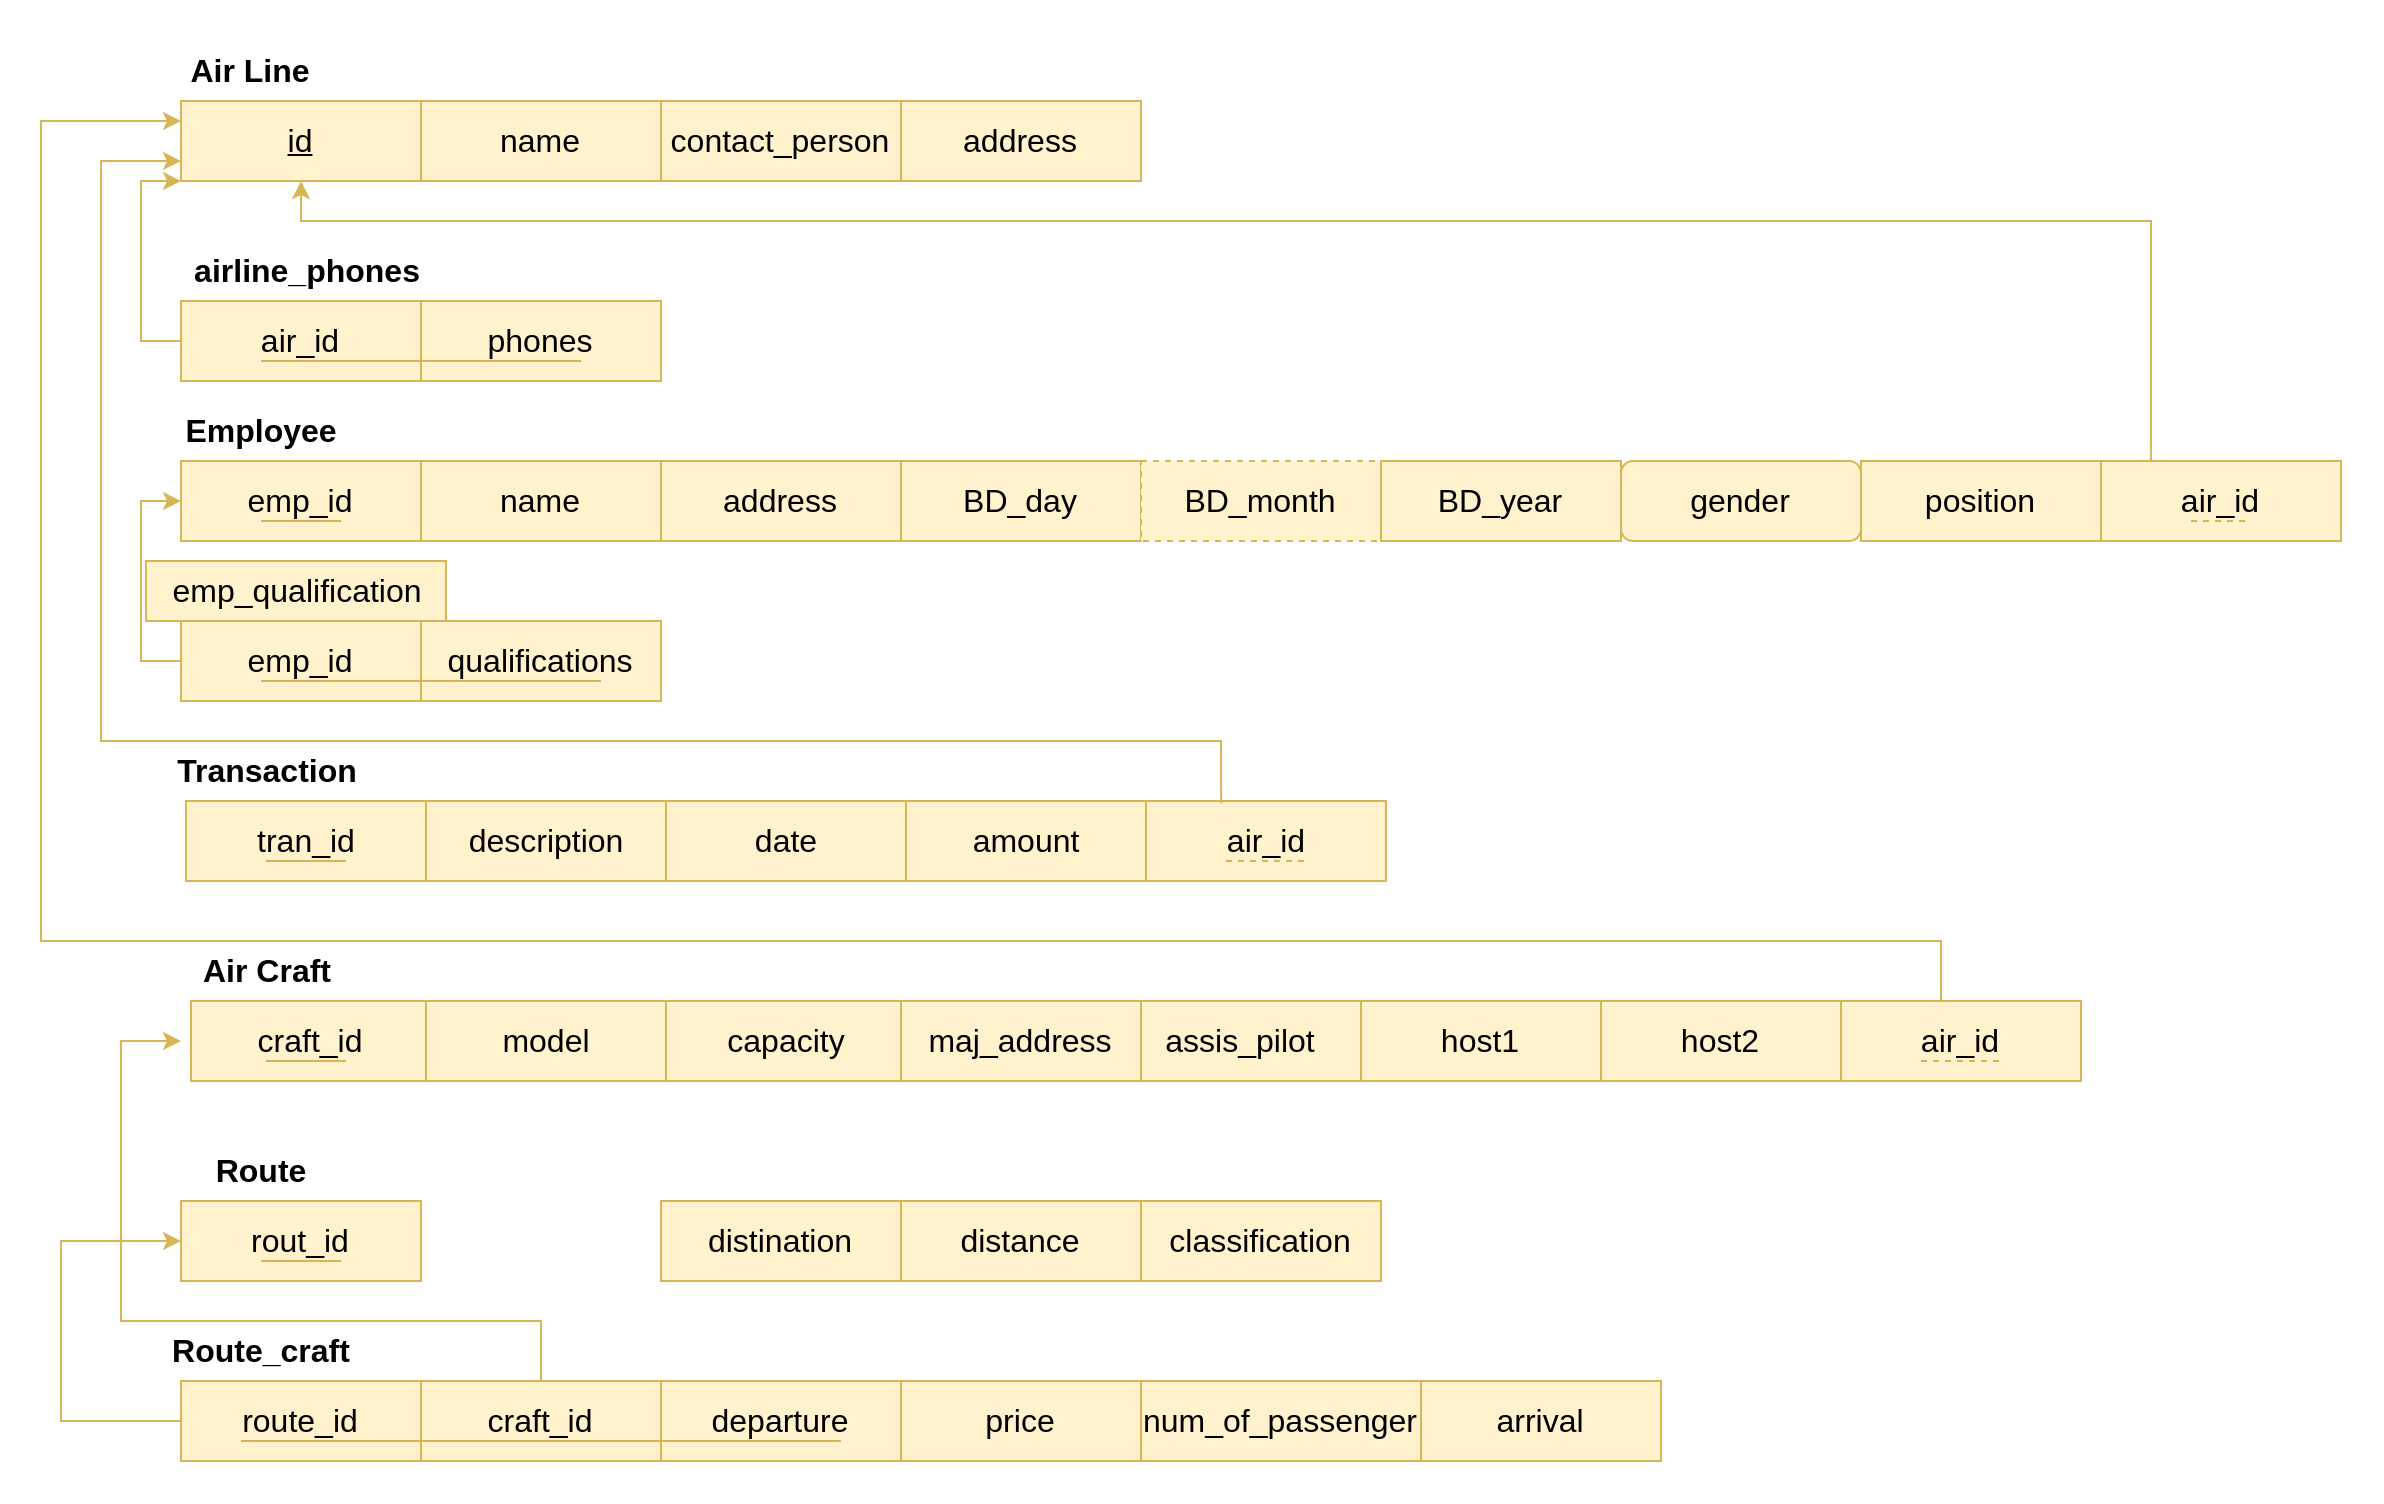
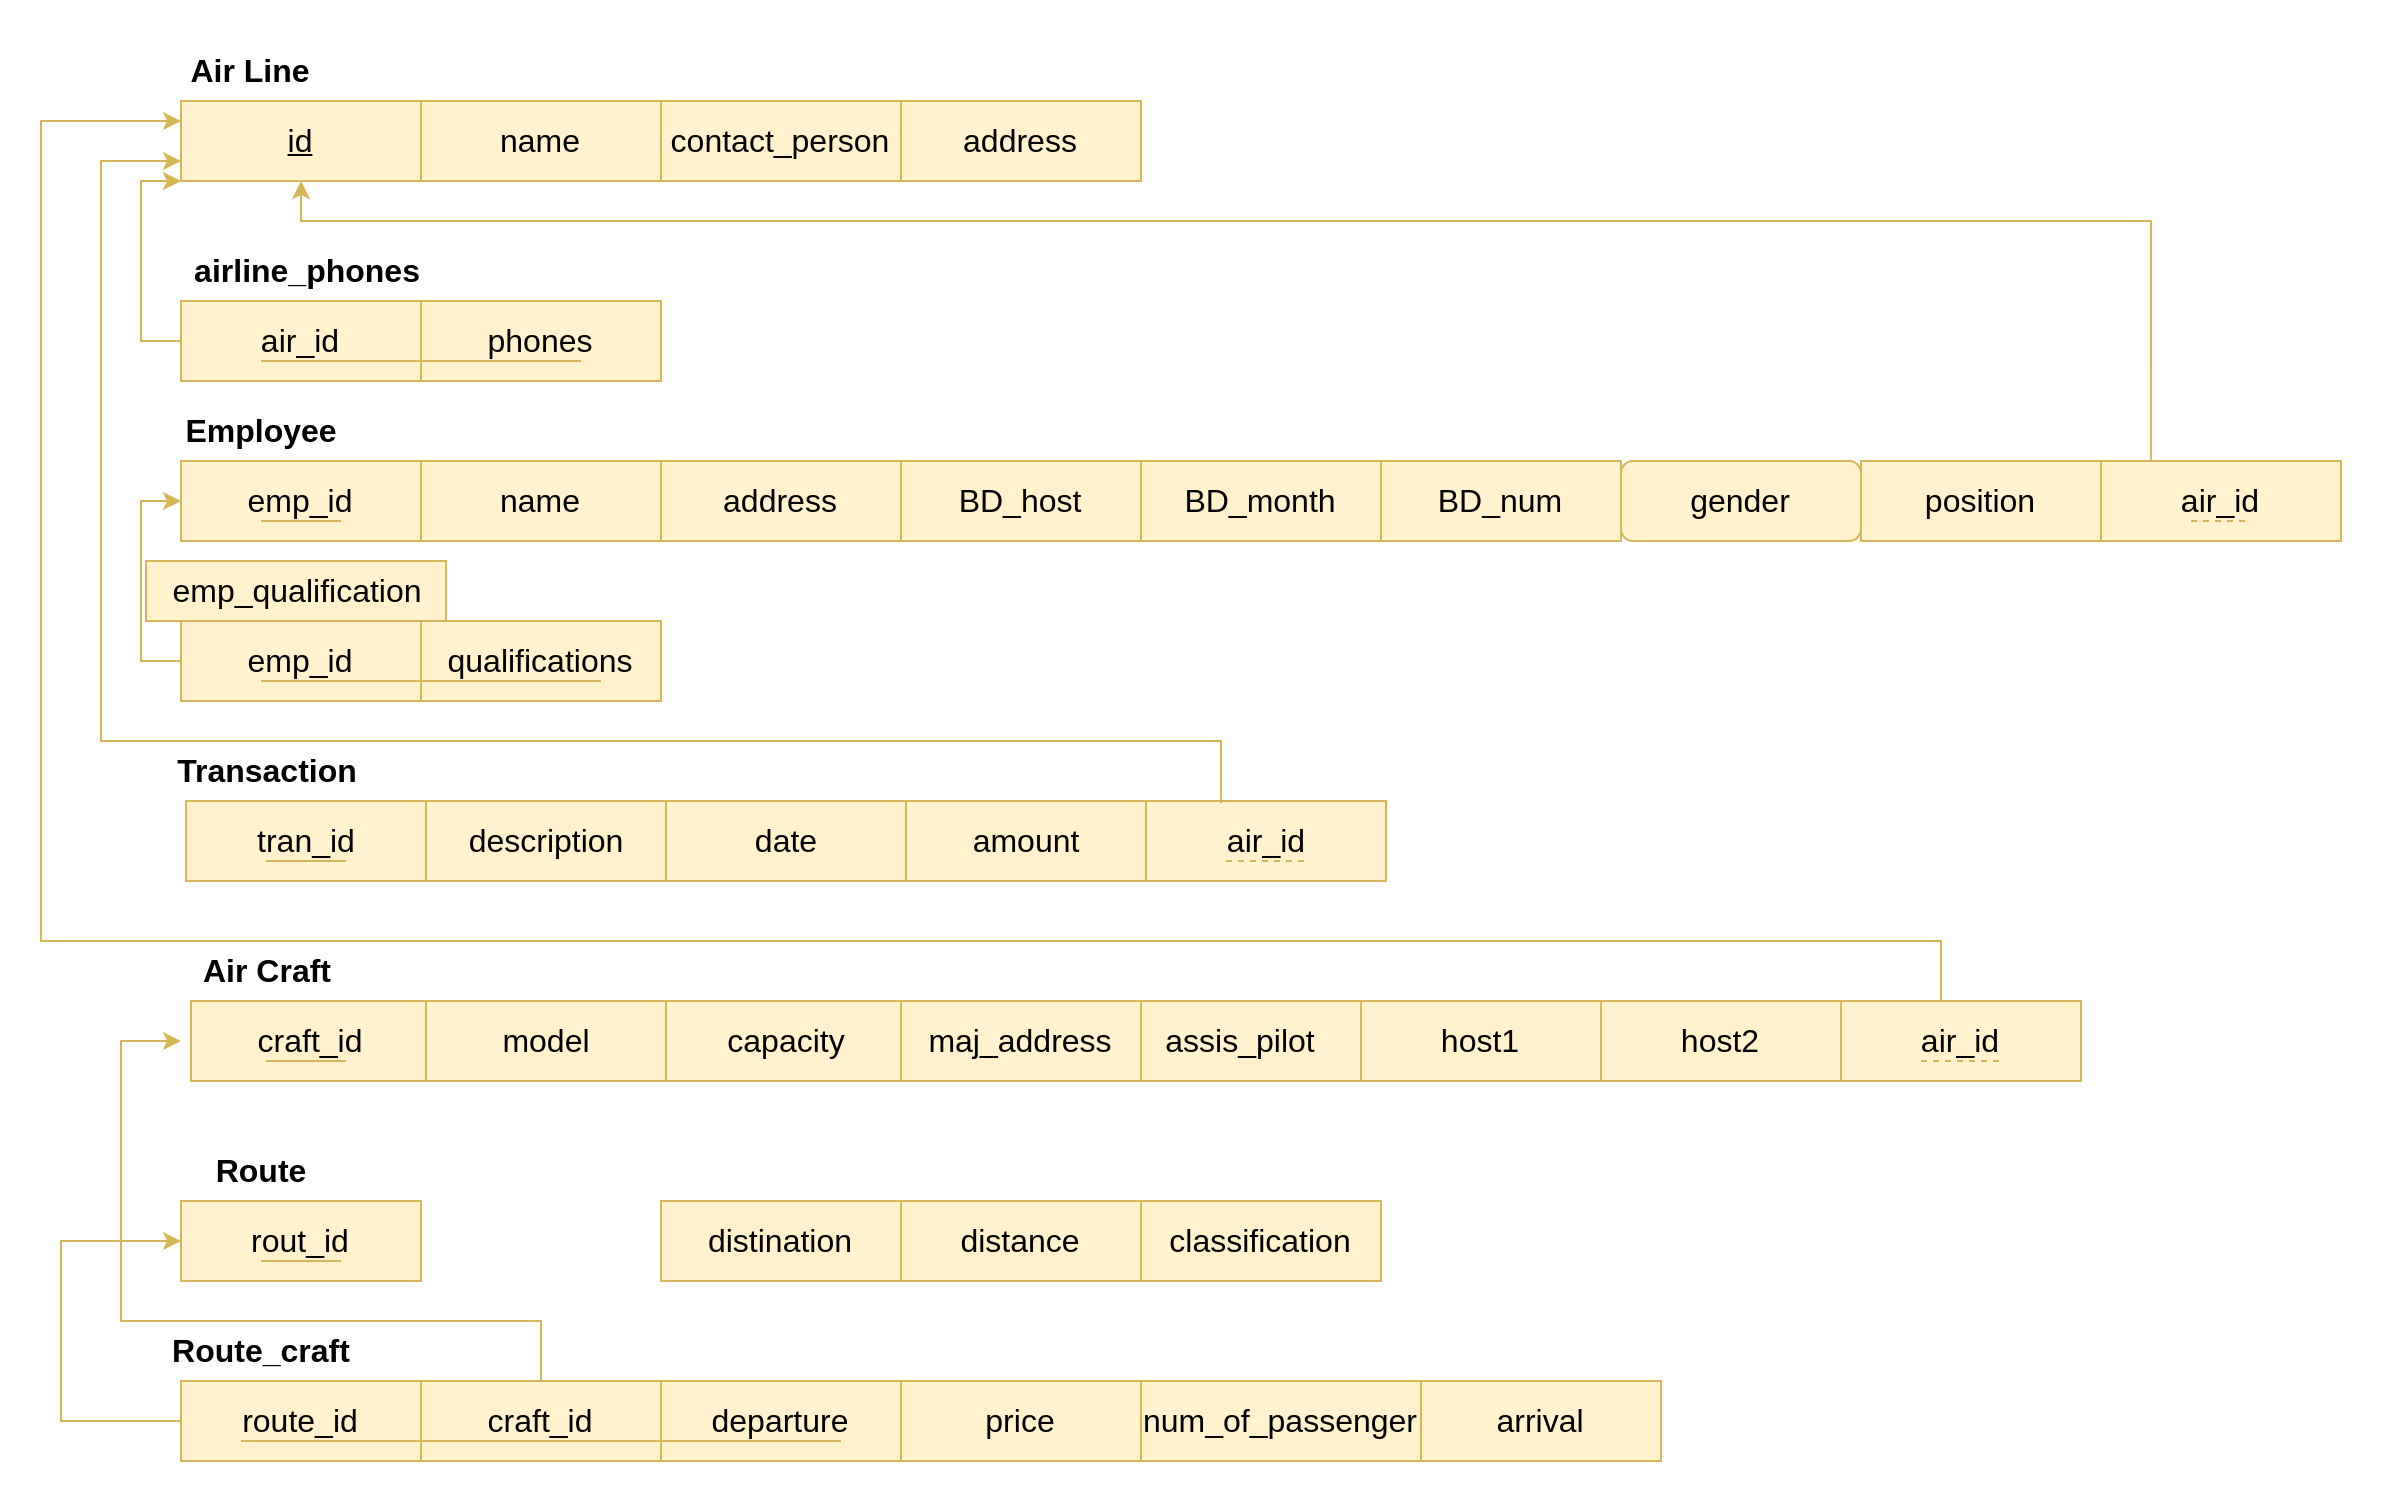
(1021, 501) -> (1021, 501)
(1261, 501) -> (1261, 501)
(1501, 501) -> (1501, 501)
